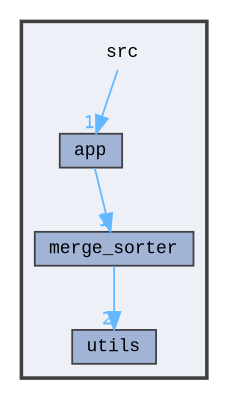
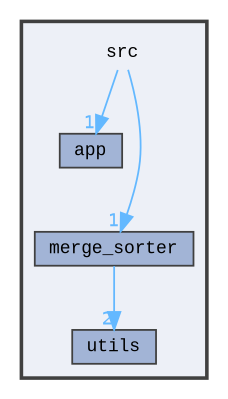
(100, 191) -> (141, 142)
